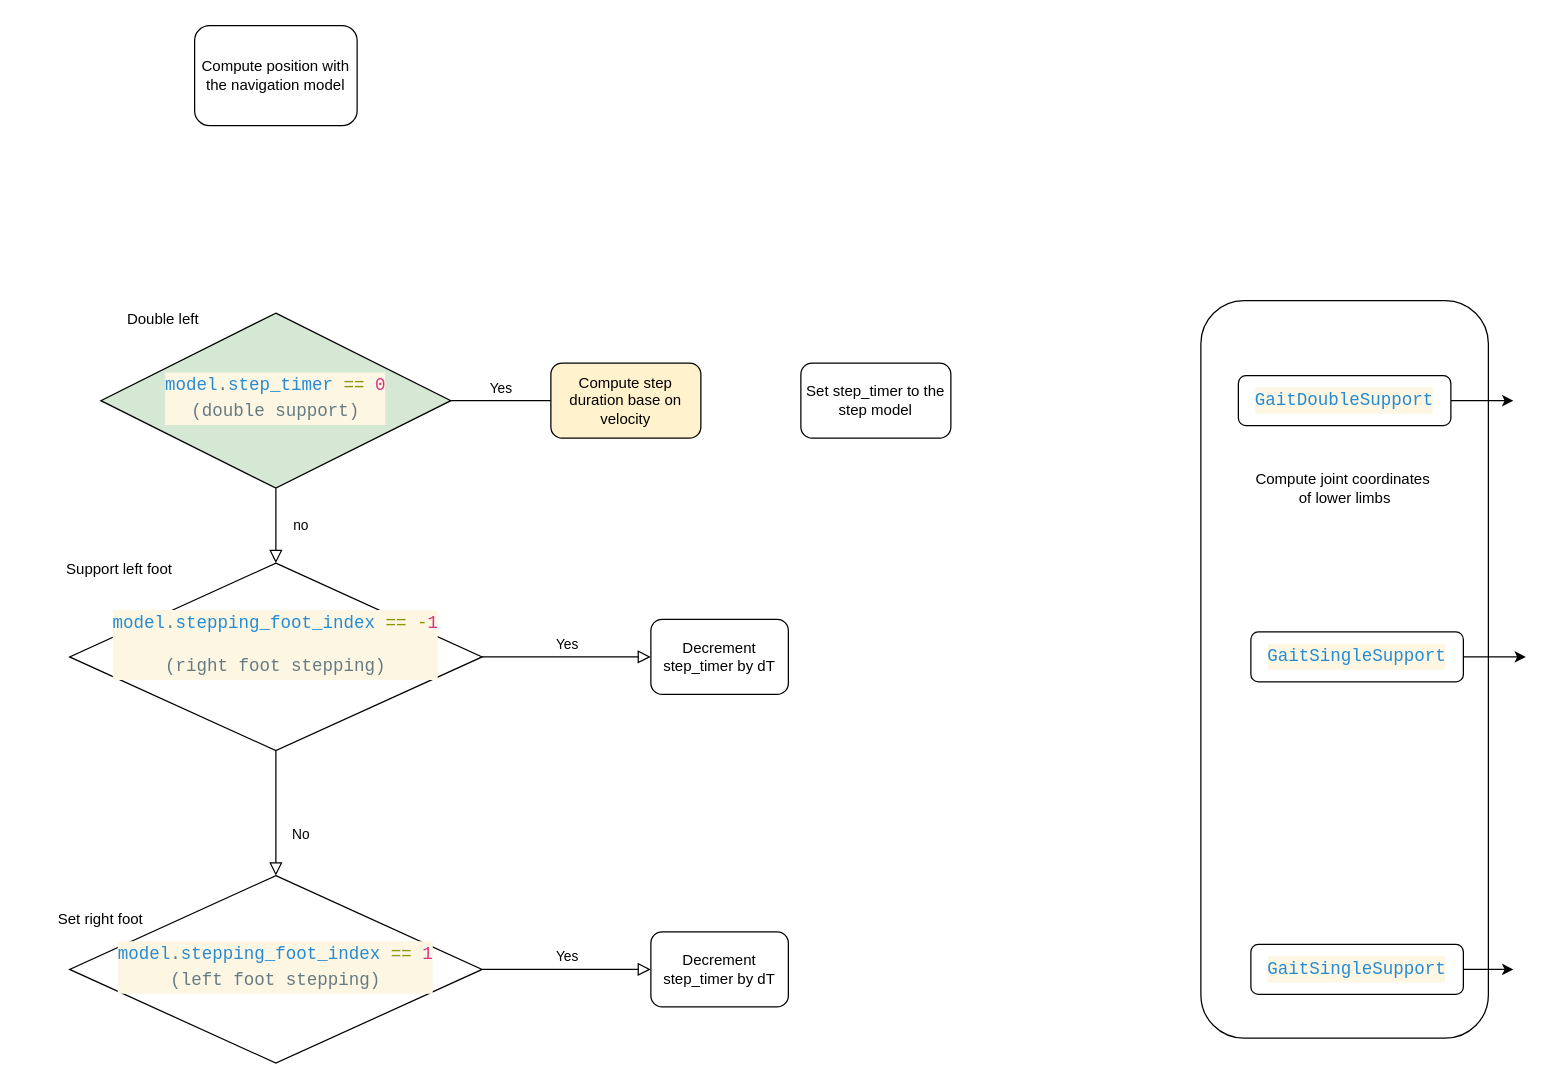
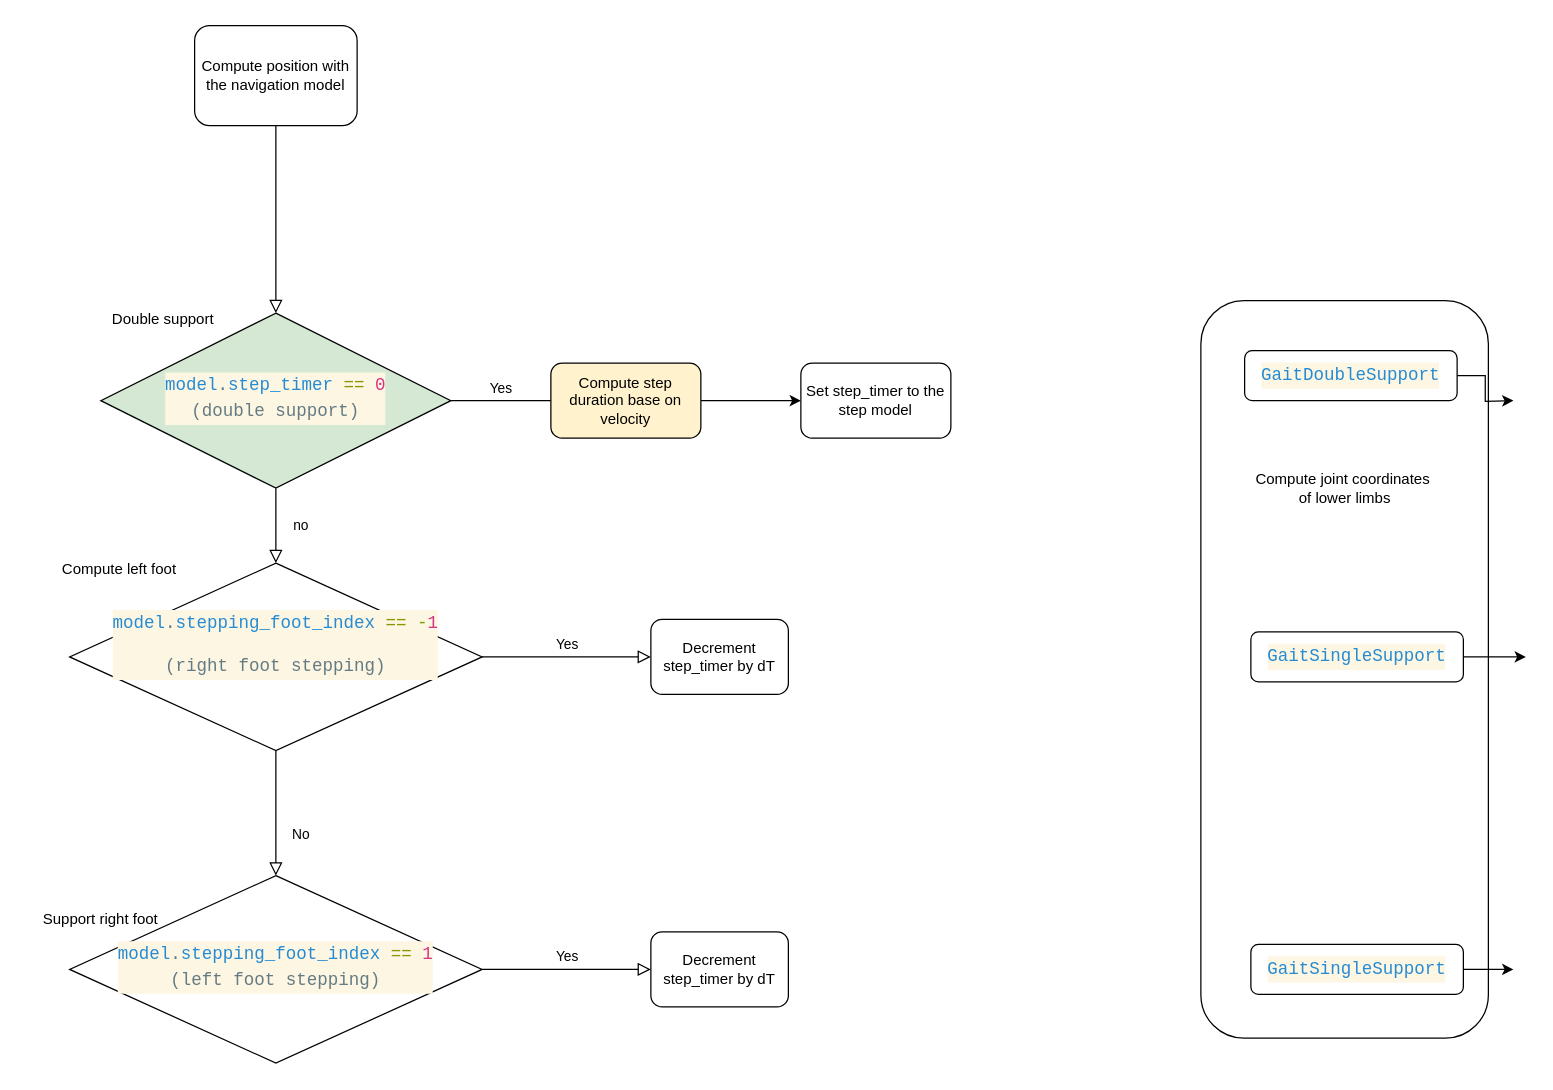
none -> (276, 213)
(163, 319) -> (163, 319)
none -> (747, 401)
(1344, 401) -> (1351, 376)
(119, 569) -> (119, 569)
(101, 919) -> (101, 919)
